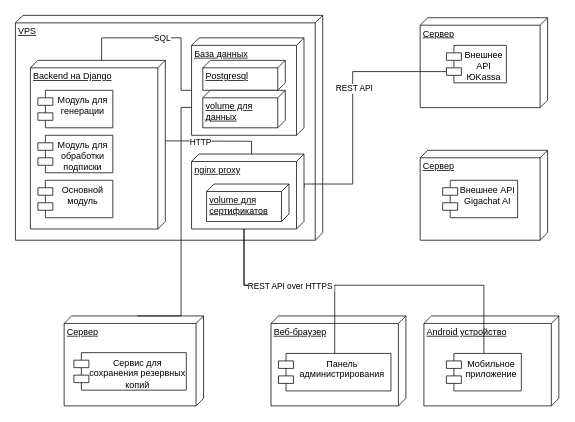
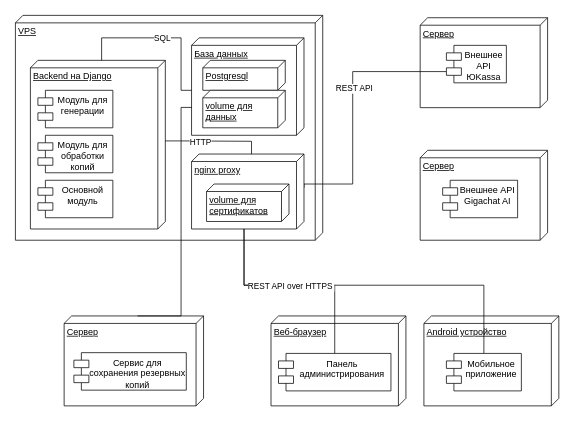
(83, 157) -> (83, 157)
